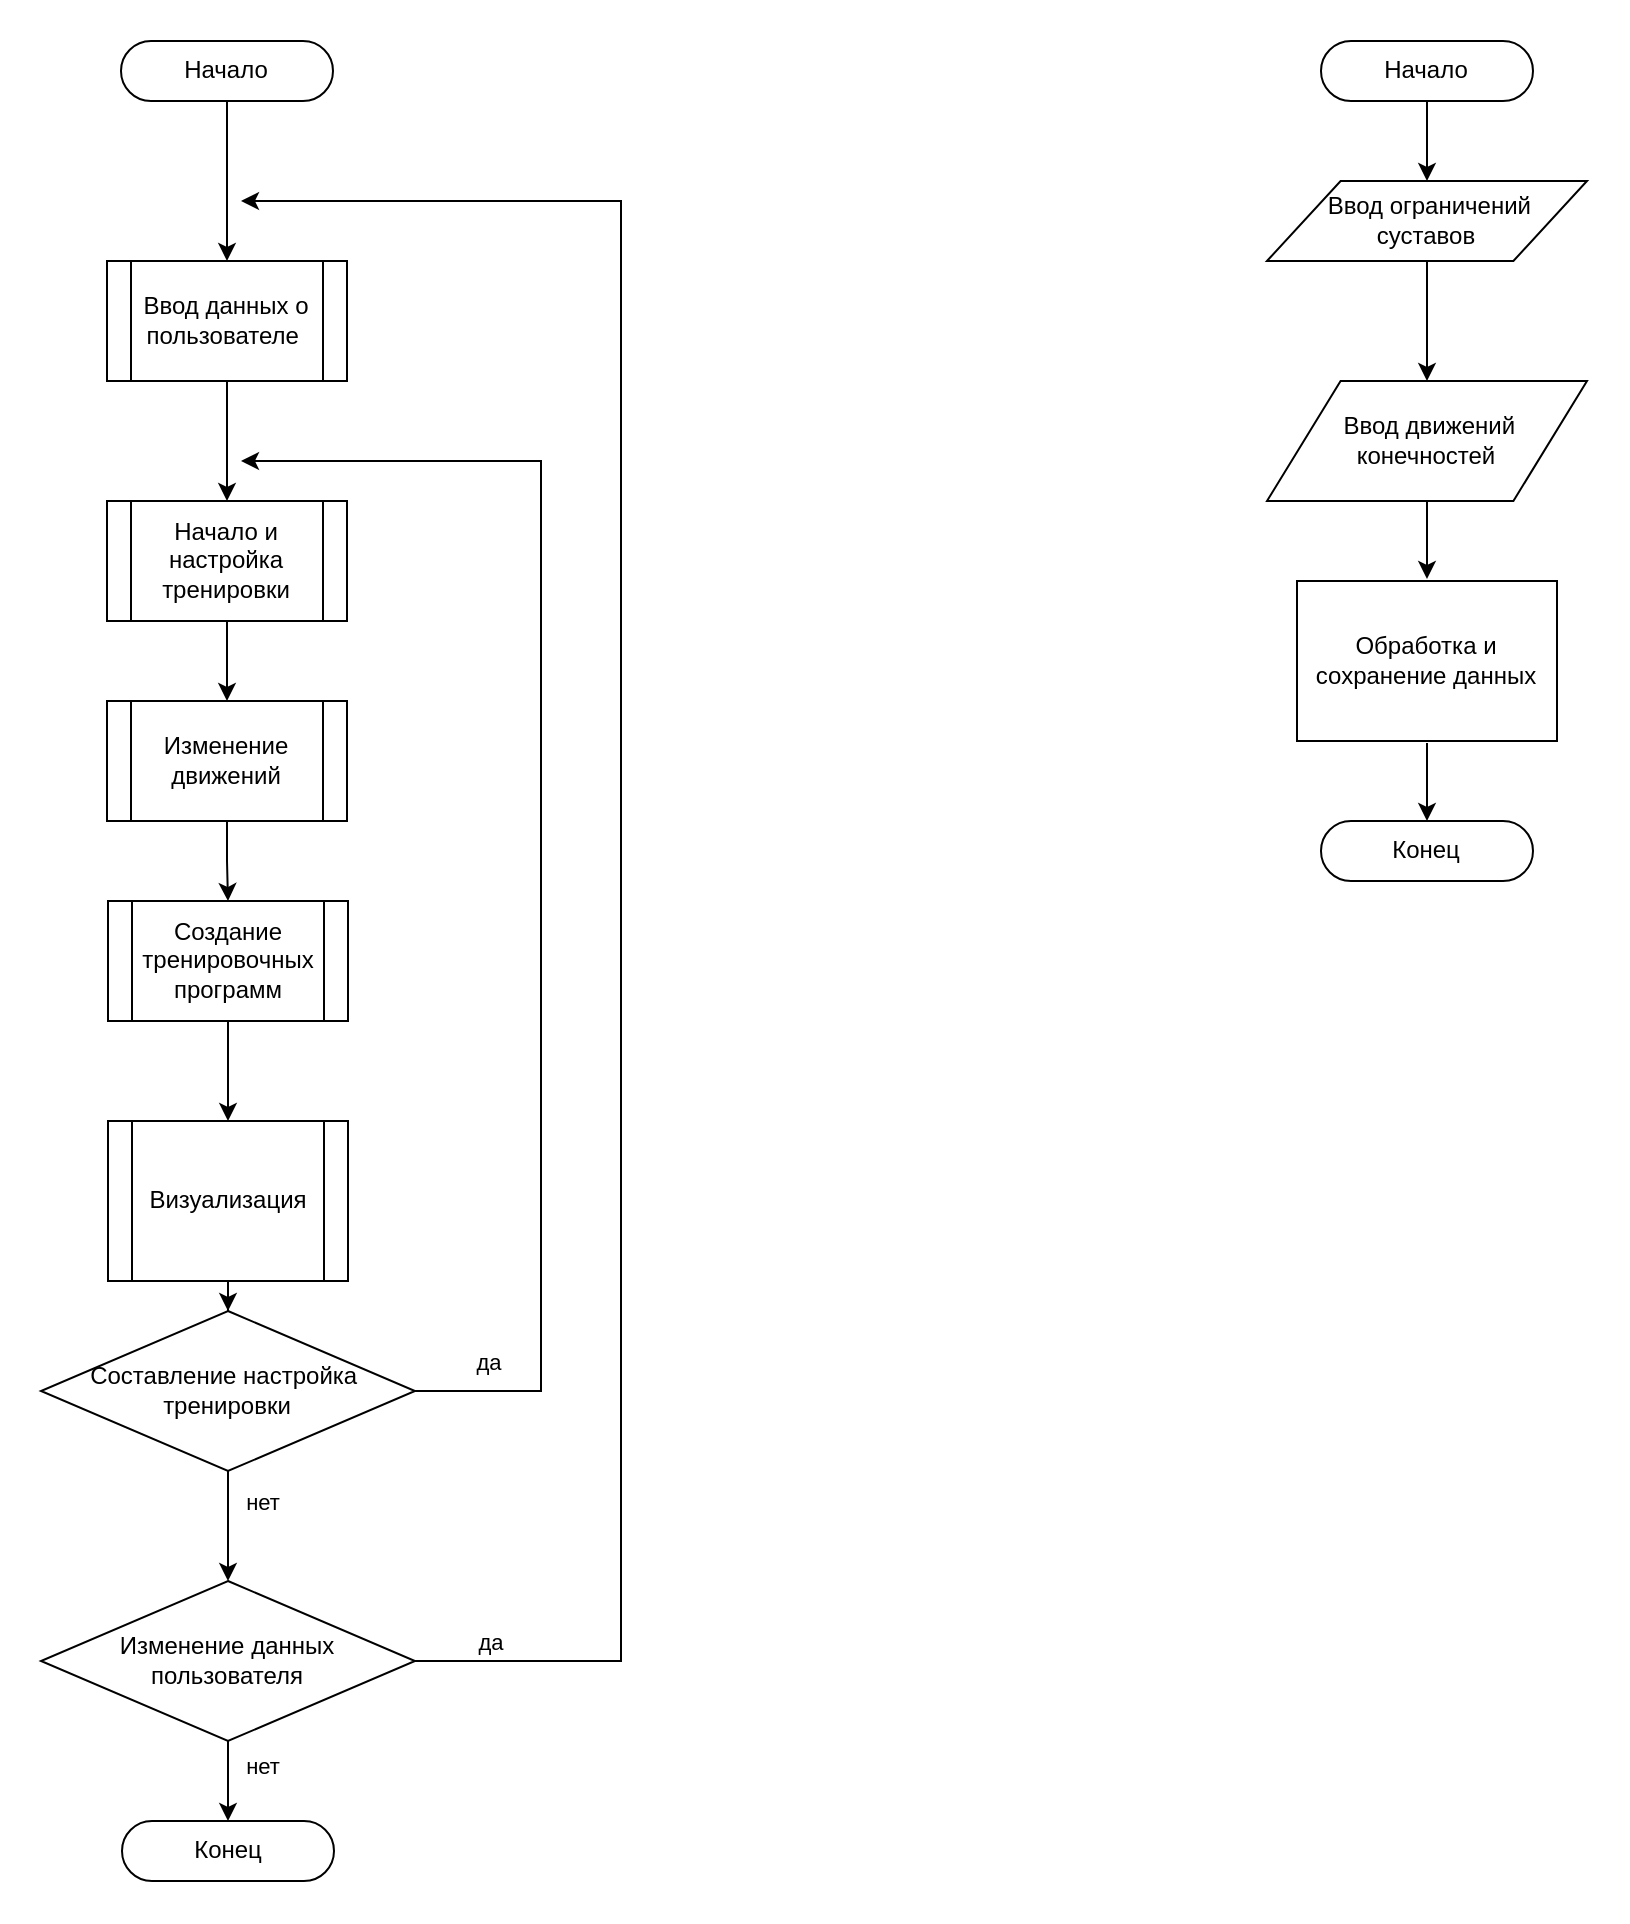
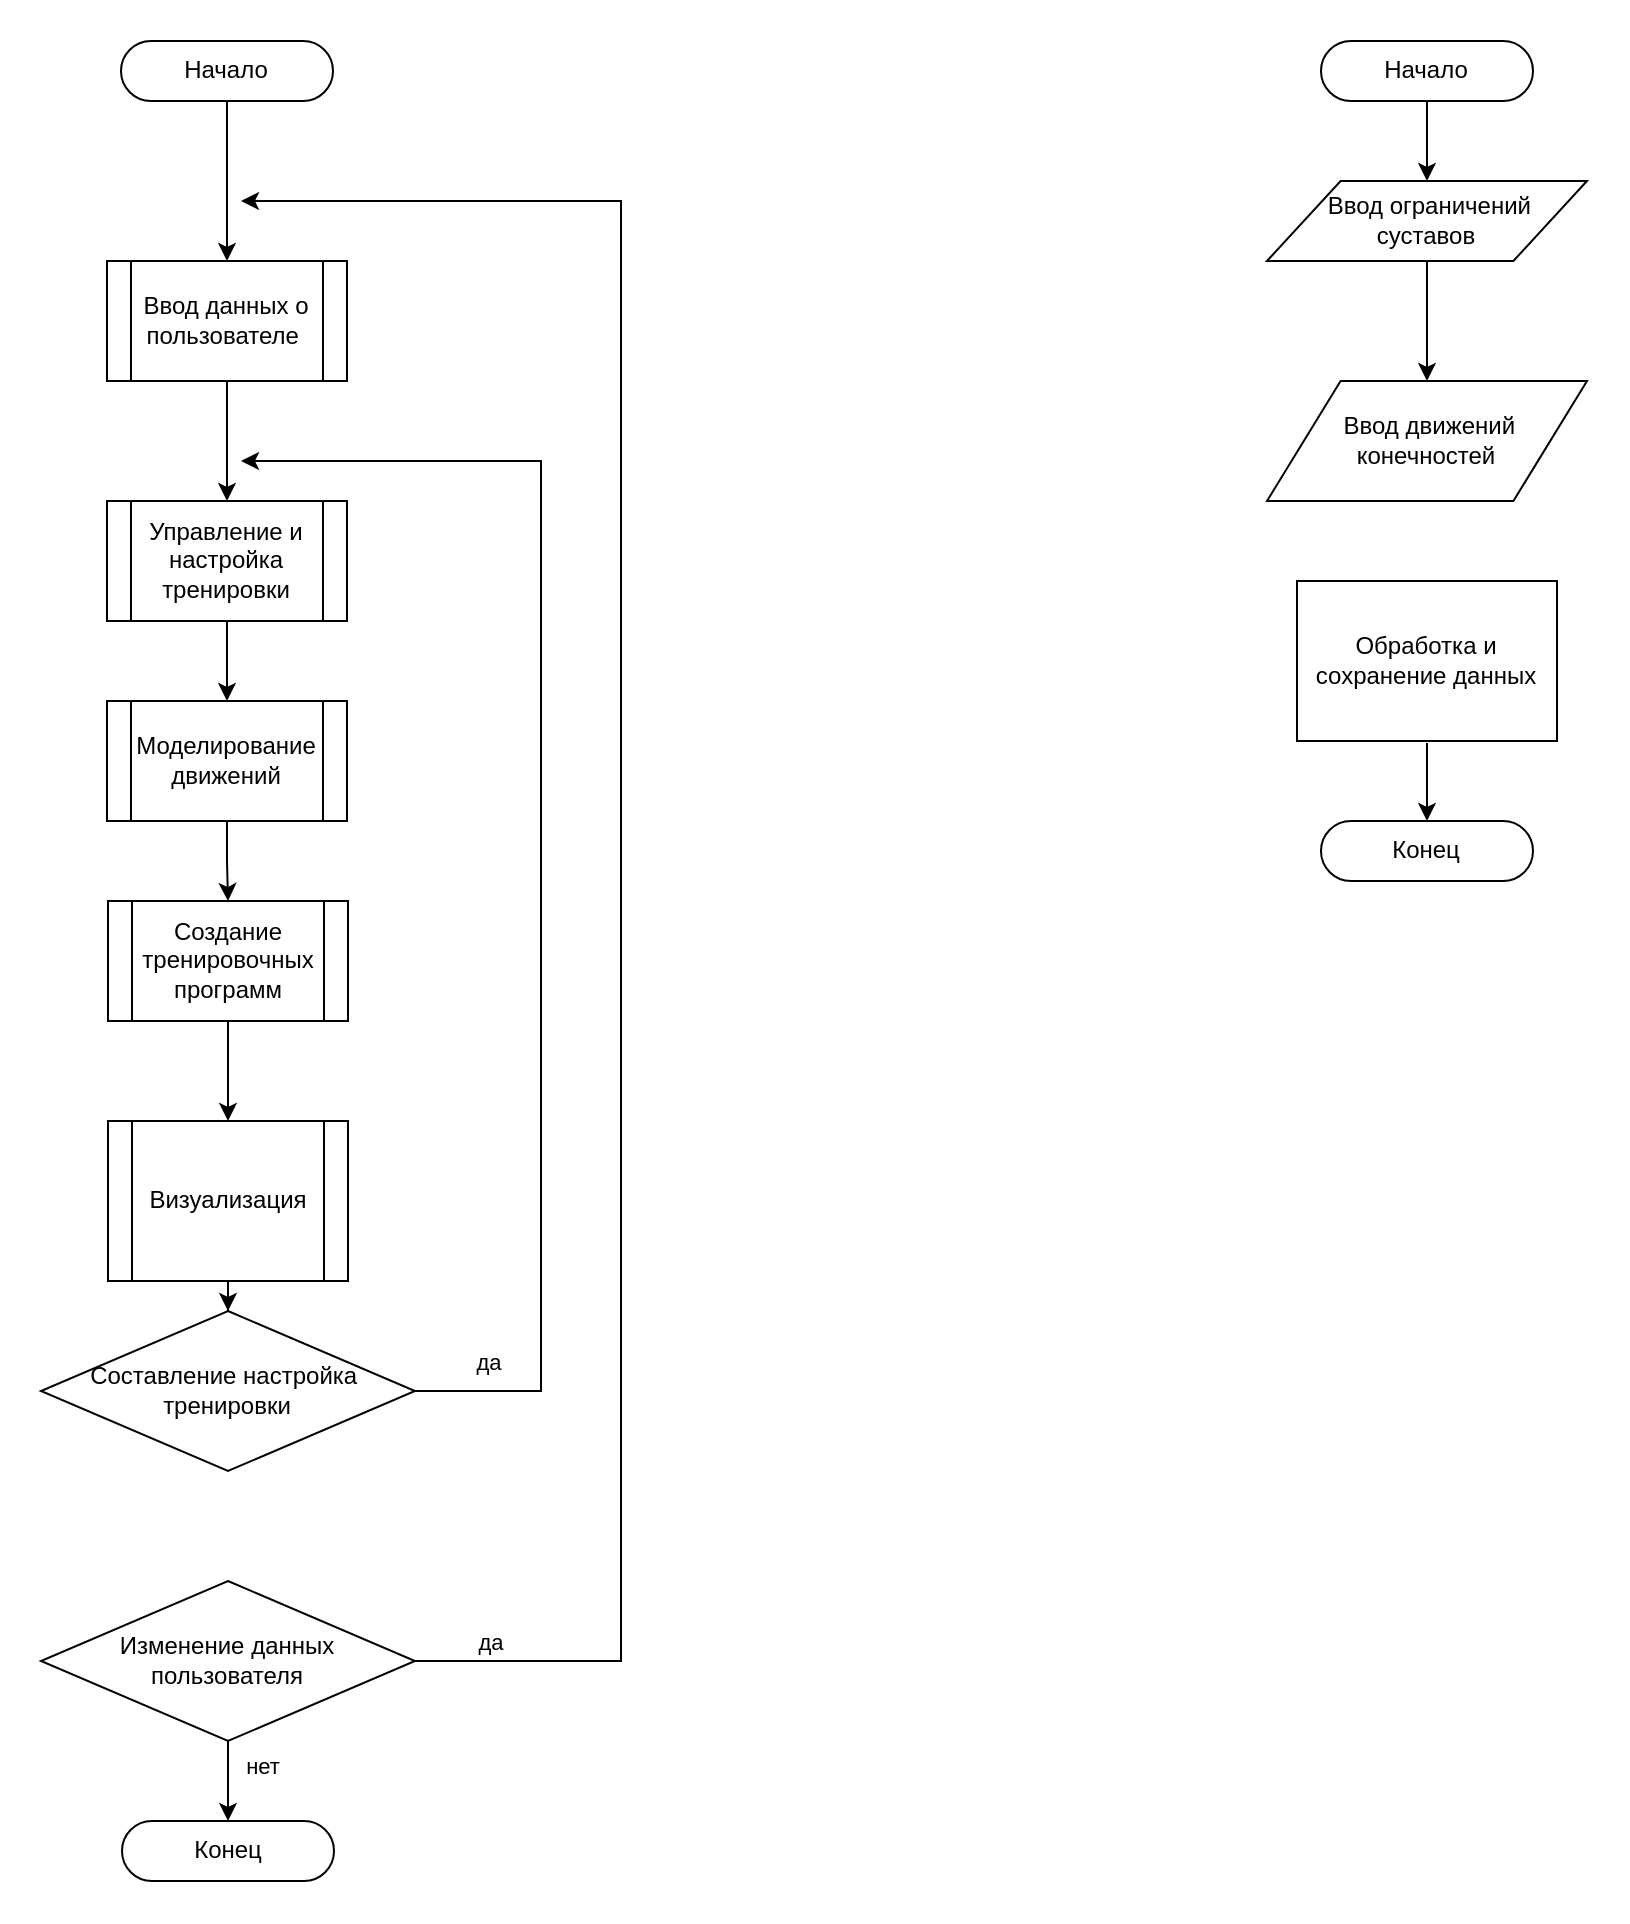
(1427, 533) -> none
(227, 561) -> (227, 561)
(227, 761) -> (227, 761)
(228, 1519) -> none
